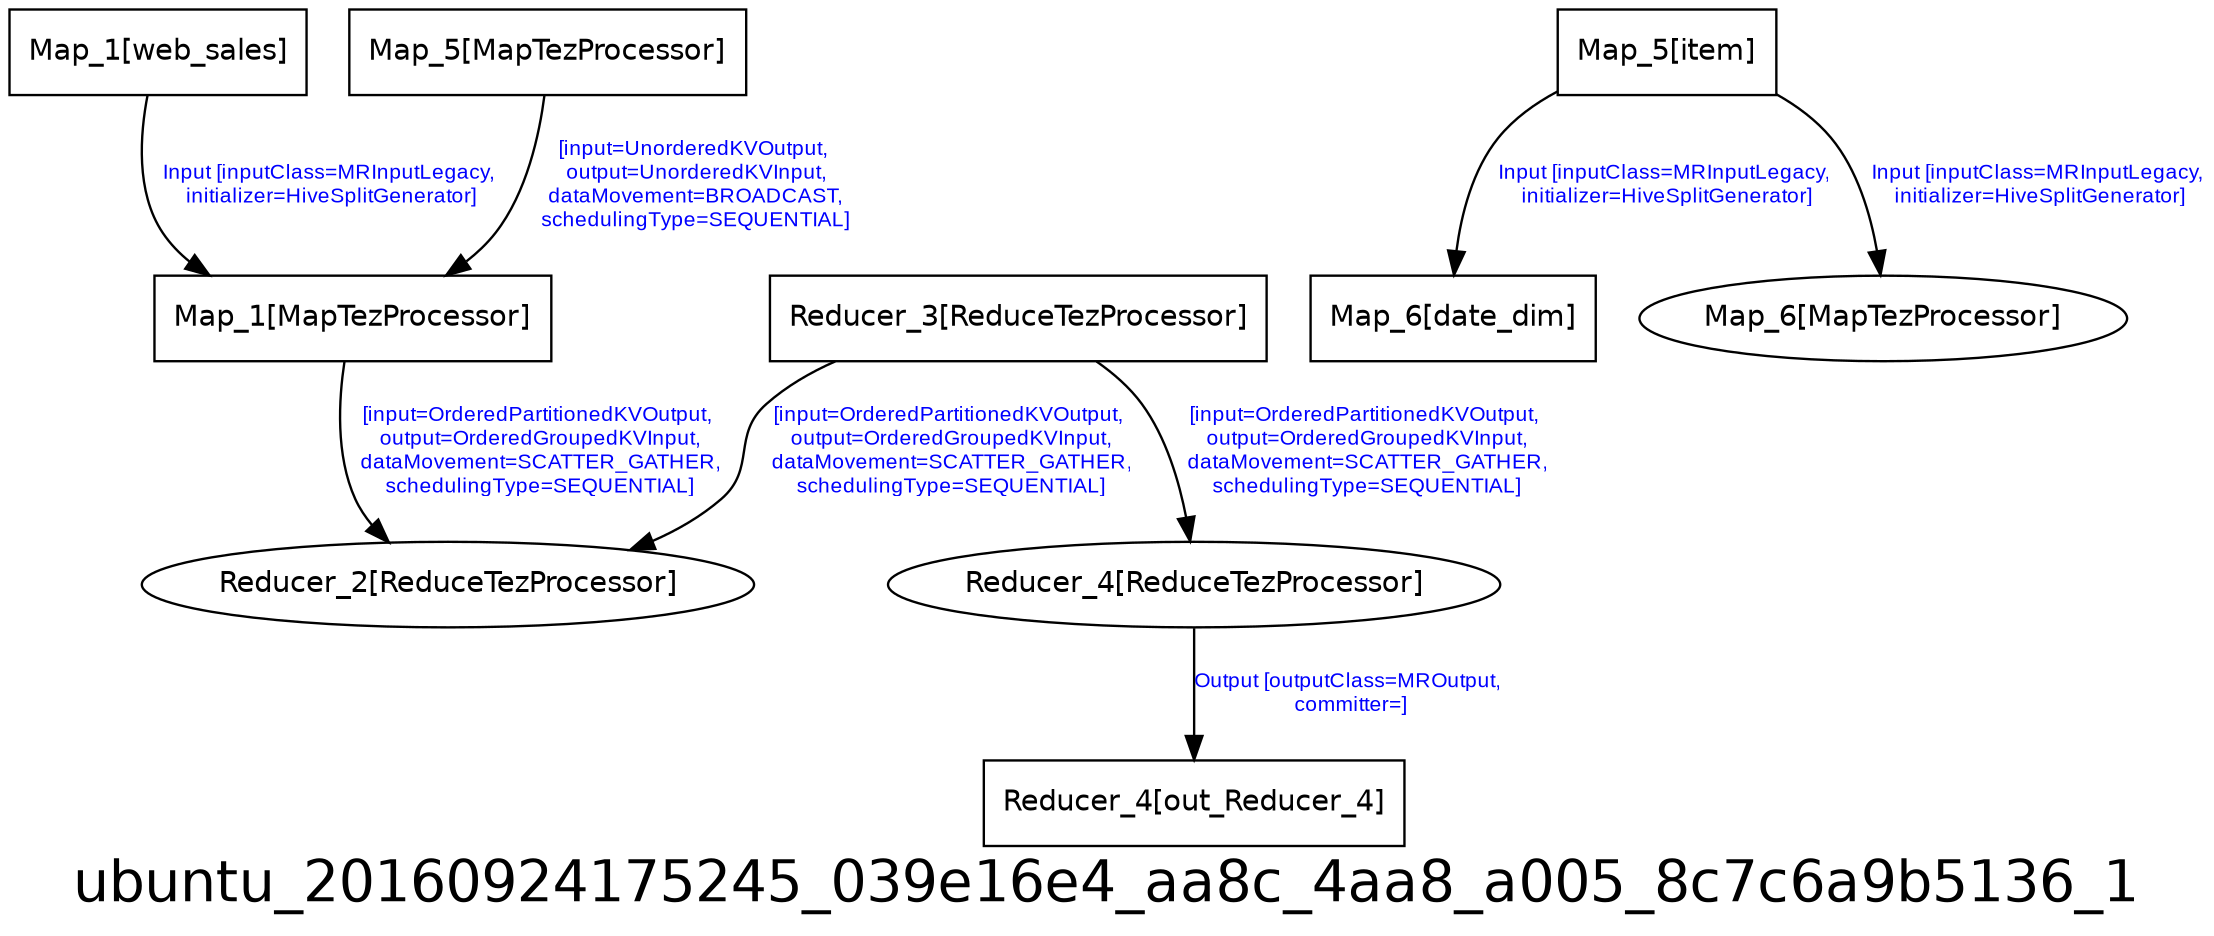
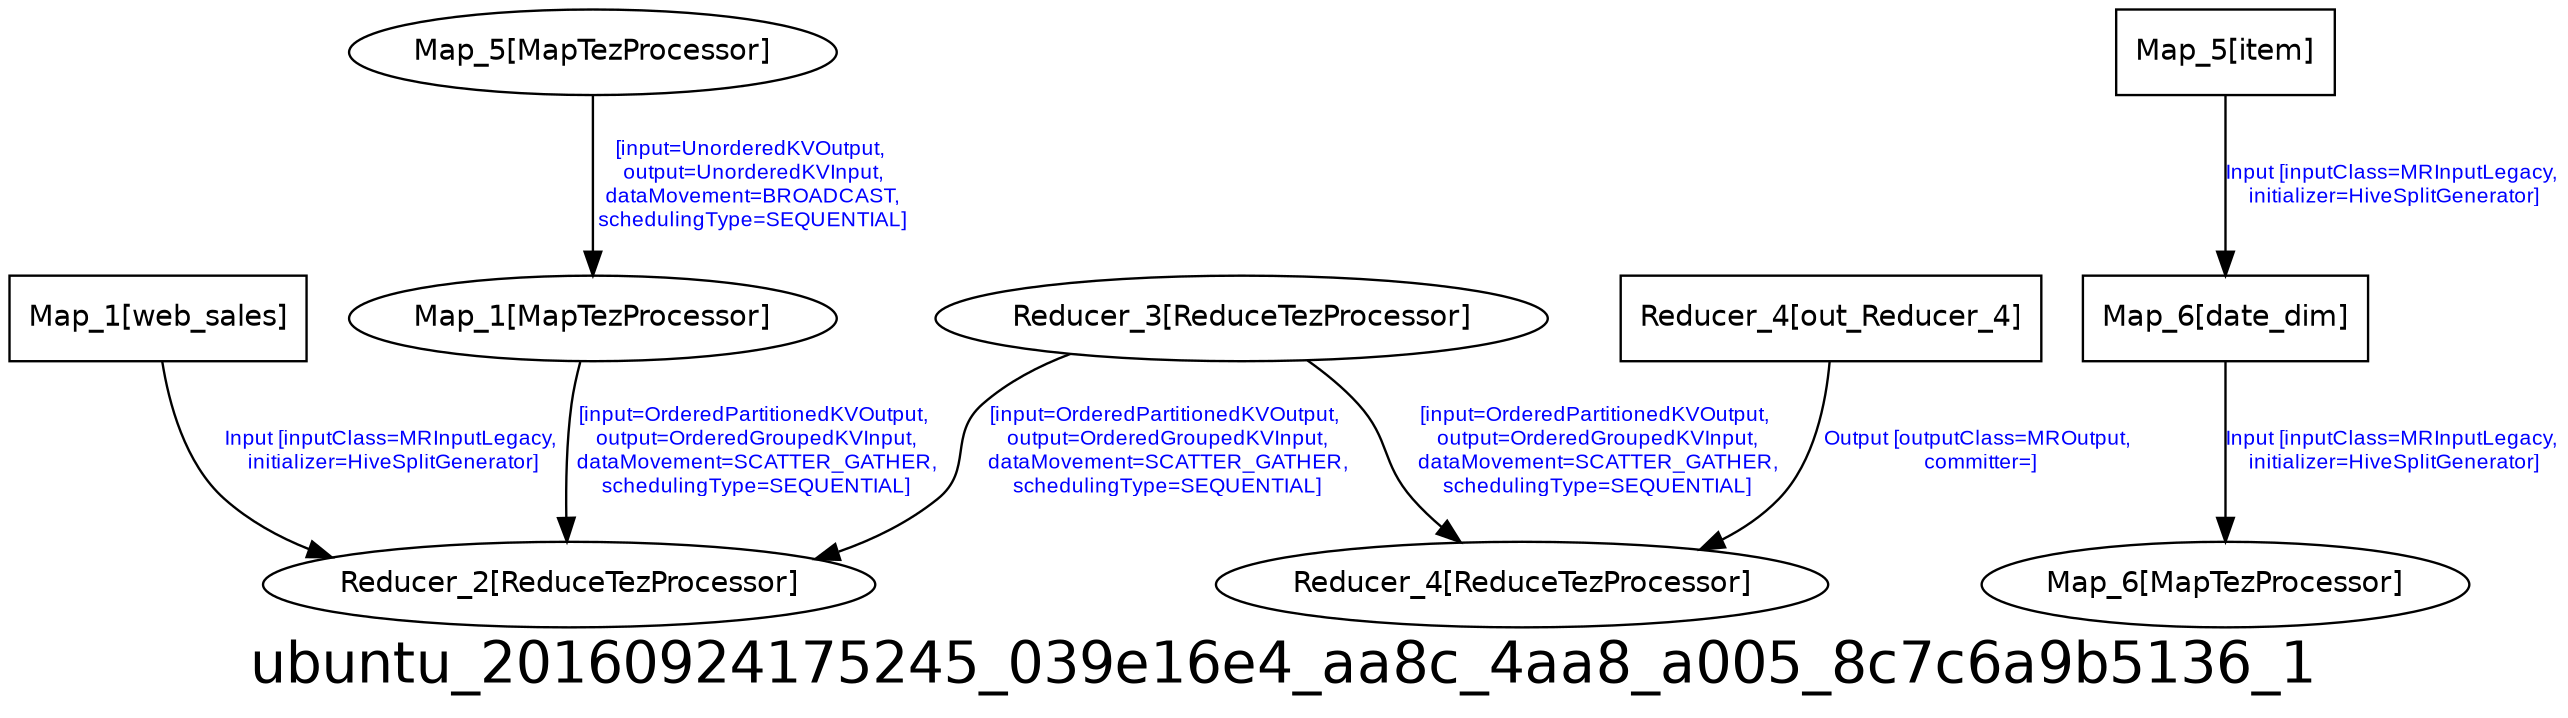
(548, 52) -> (593, 52)
(1846, 160) -> (2225, 440)
(145, 185) -> (206, 479)
(353, 318) -> (593, 318)
(1018, 318) -> (1242, 318)
(1194, 682) -> (1802, 467)
